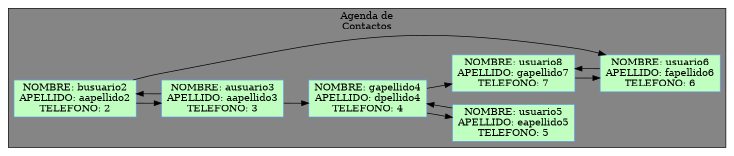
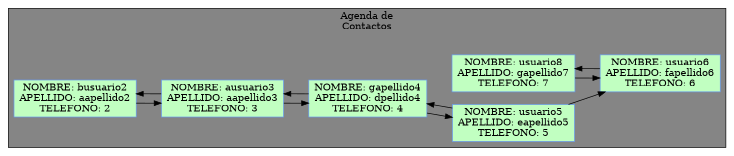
(365, 38) -> (583, 99)
(436, 87) -> (300, 94)
